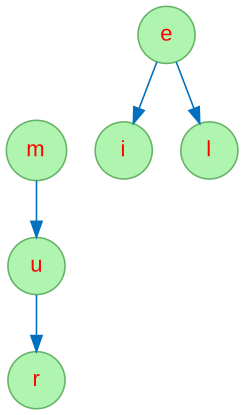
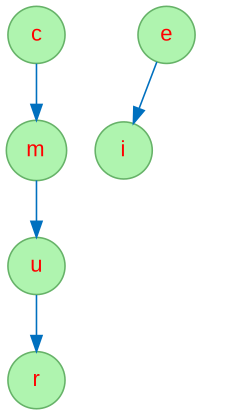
none -> (36, 35)
(209, 150) -> none
